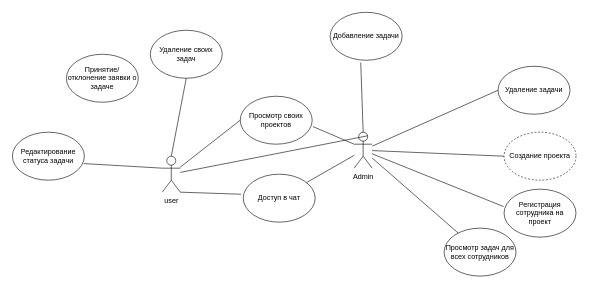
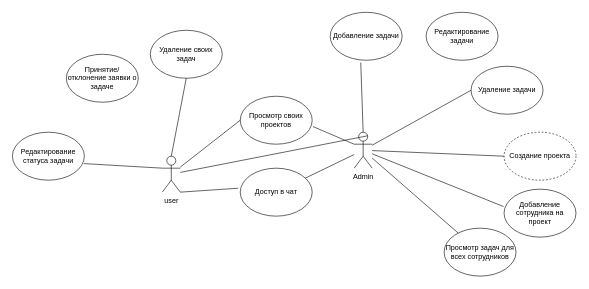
none -> (462, 36)
(534, 90) -> (507, 90)
(279, 198) -> (276, 192)
(540, 213) -> (540, 213)
